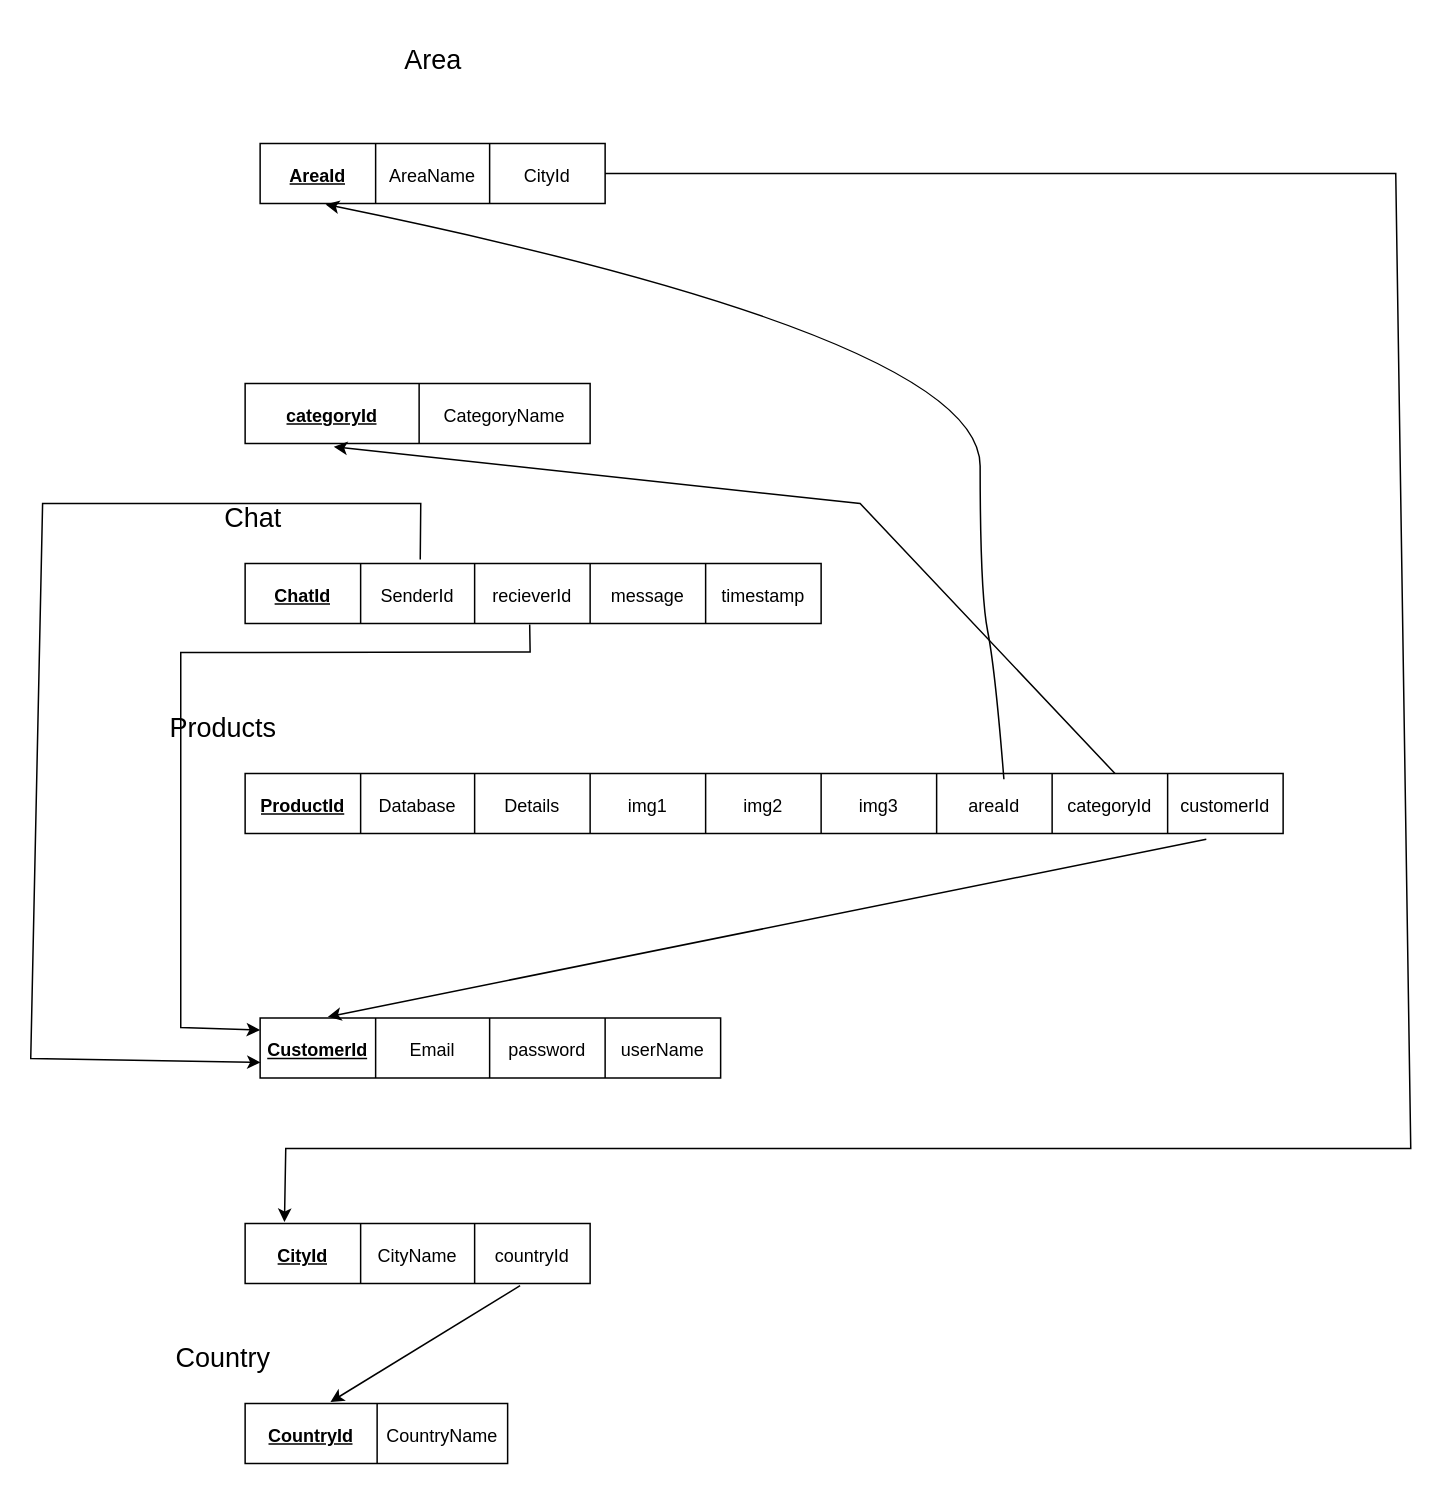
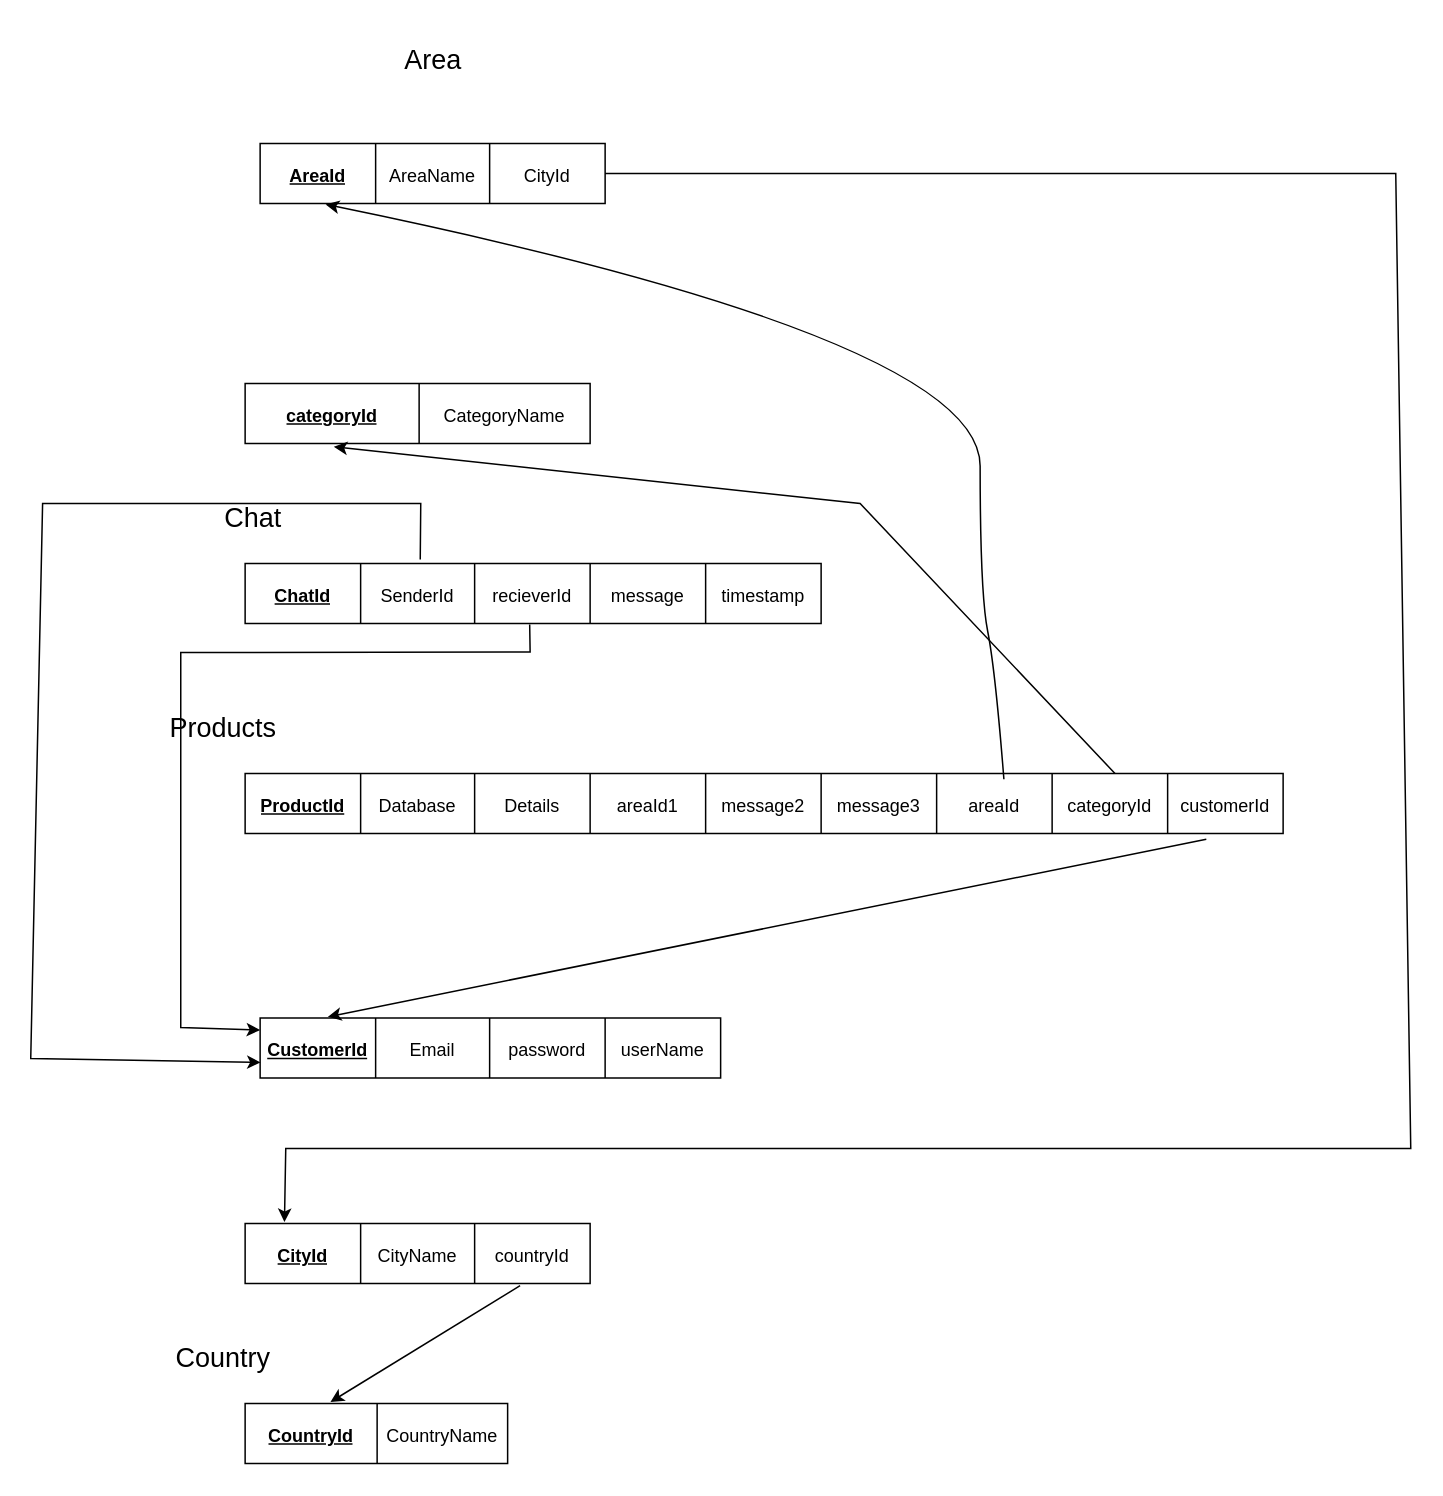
(648, 803) -> (648, 803)
(764, 803) -> (764, 803)
(879, 803) -> (879, 803)
